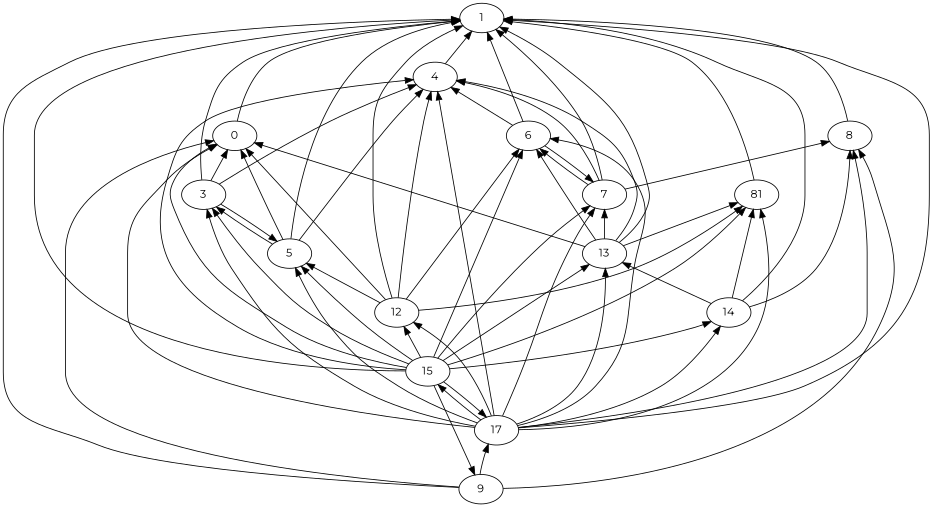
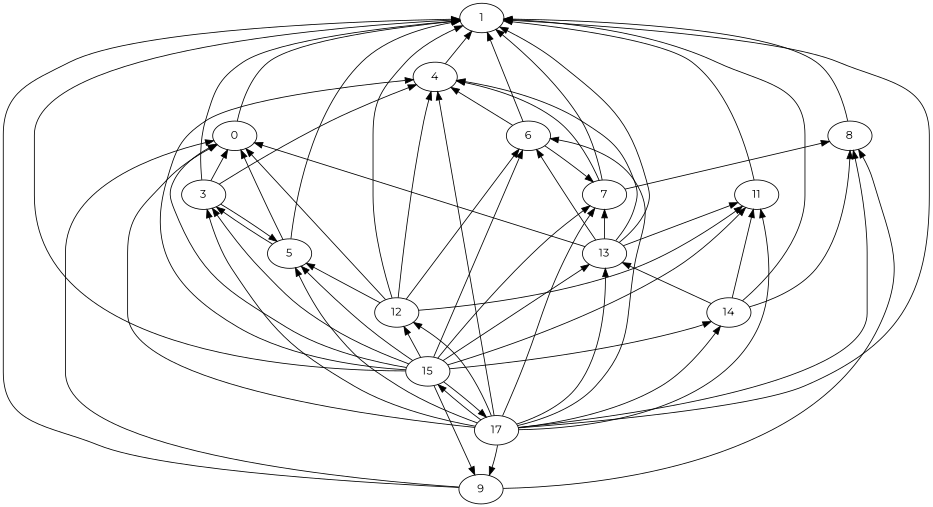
(356, 166) -> none
(567, 170) -> none
(757, 195) -> (757, 195)
(482, 463) -> (495, 456)
